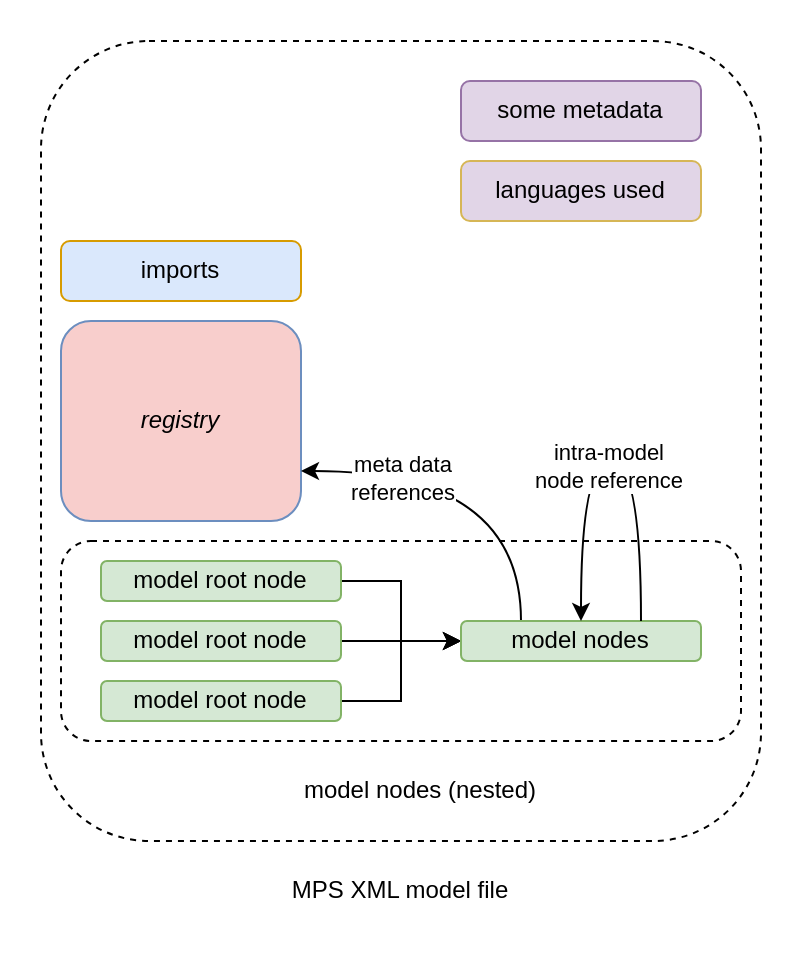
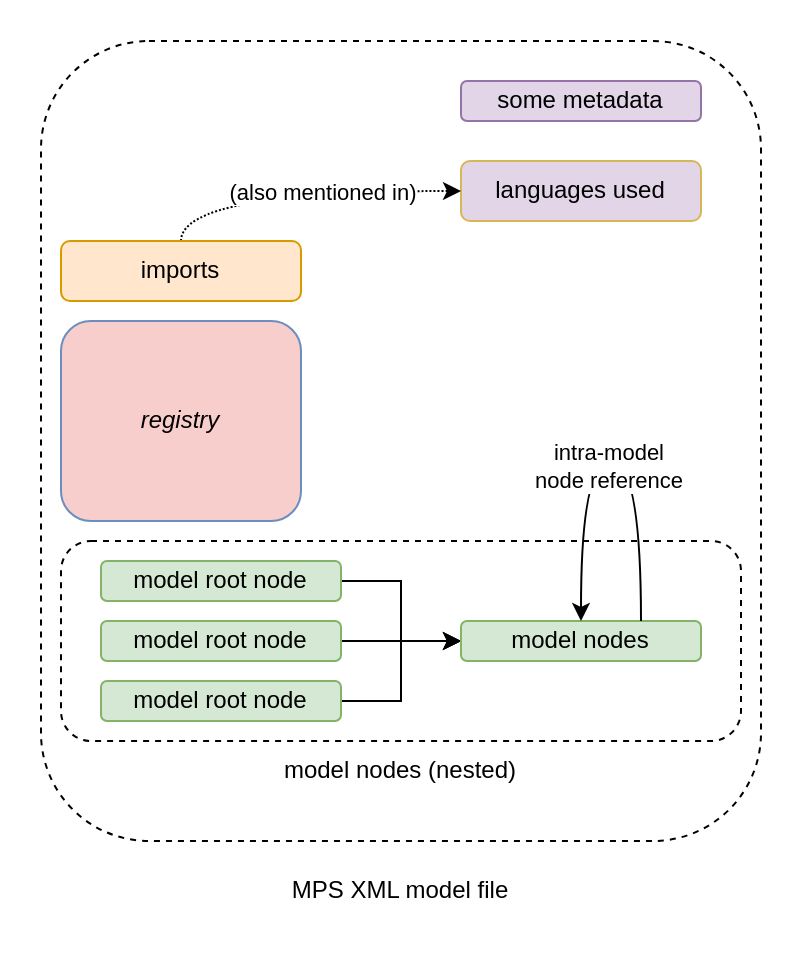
(581, 111) -> (581, 101)
none -> (354, 193)
(181, 271) -> (181, 271)
(496, 536) -> none
(421, 791) -> (401, 771)
